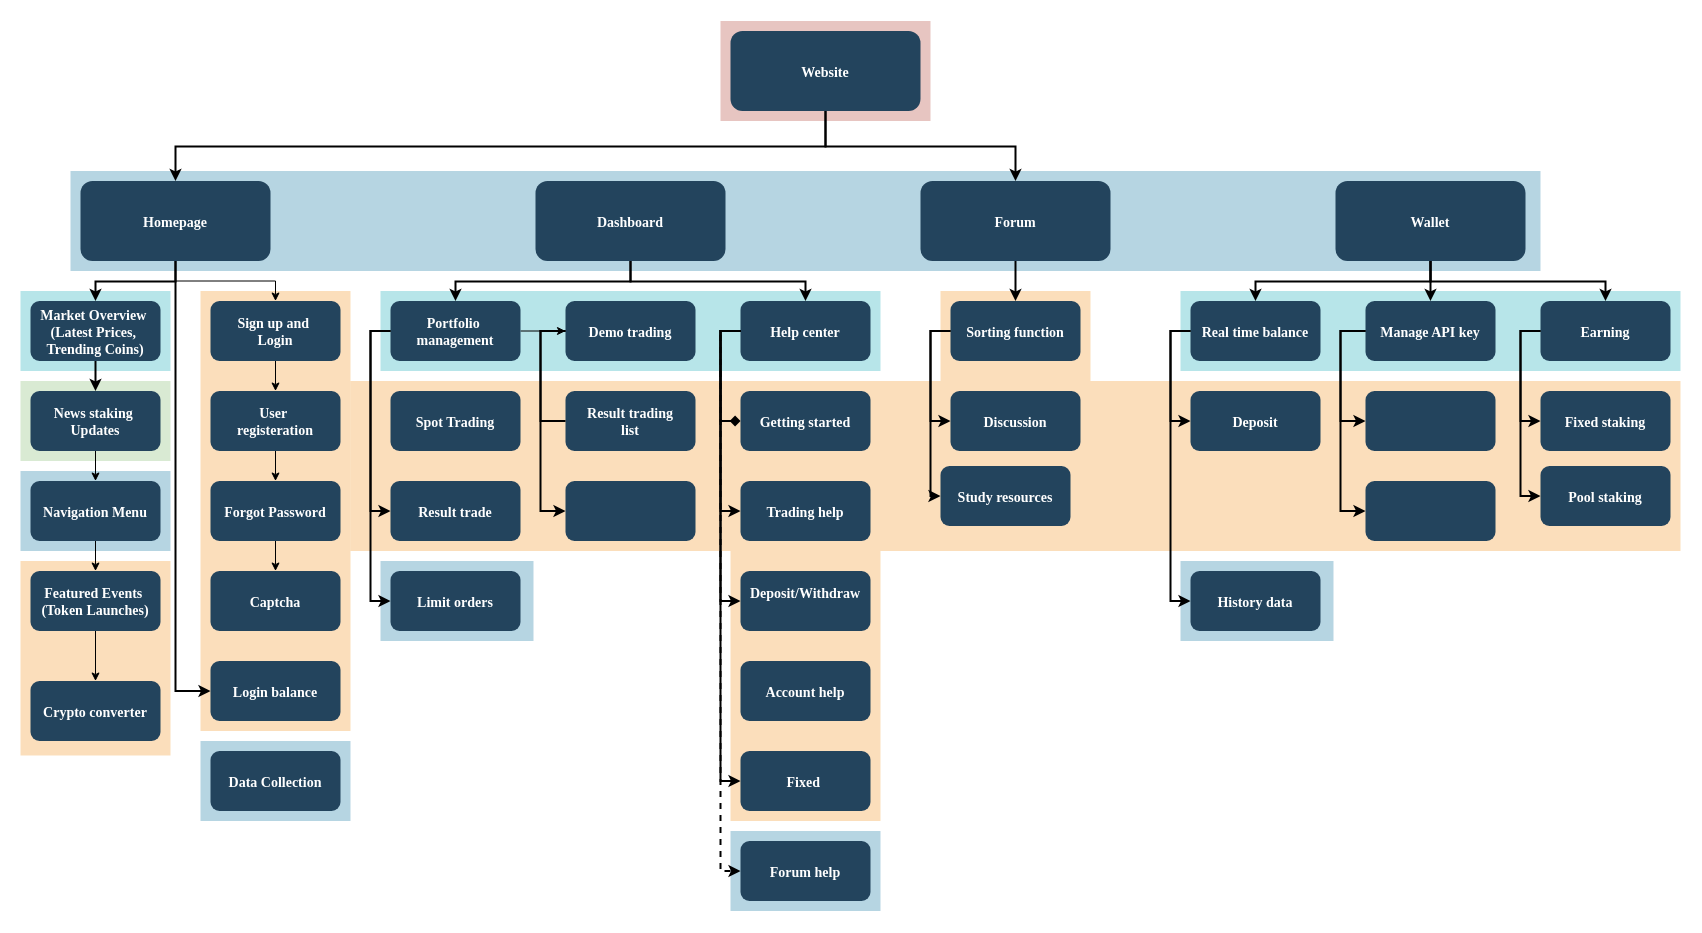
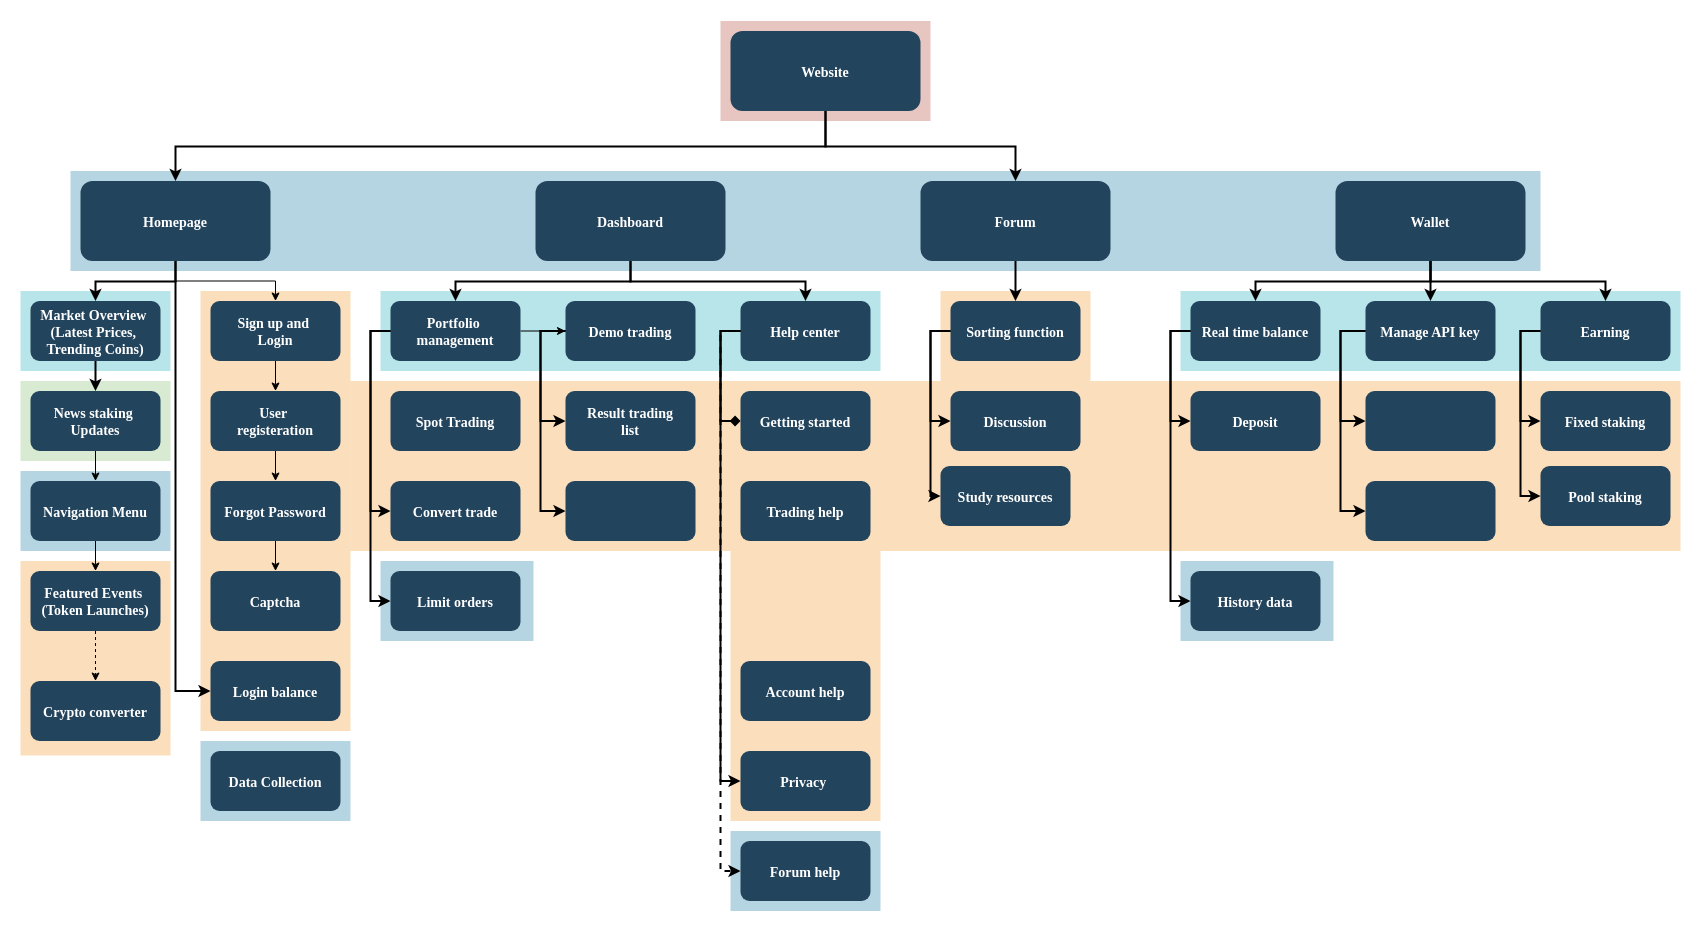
(560, 421) -> (555, 421)
(727, 511) -> none
(455, 512) -> (455, 512)
(727, 601) -> none
(806, 601) -> none
(96, 652) -> (96, 652)
(805, 782) -> (805, 782)
